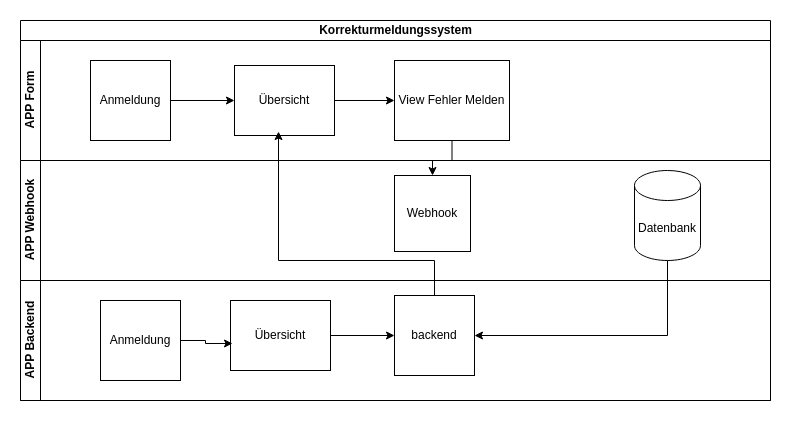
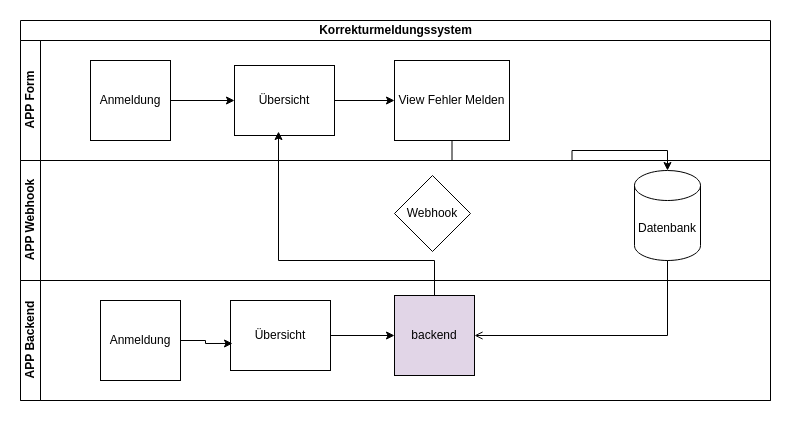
(433, 165) -> (622, 151)
(433, 214) -> (433, 214)
(435, 336) -> (435, 336)
(483, 336) -> (481, 336)
